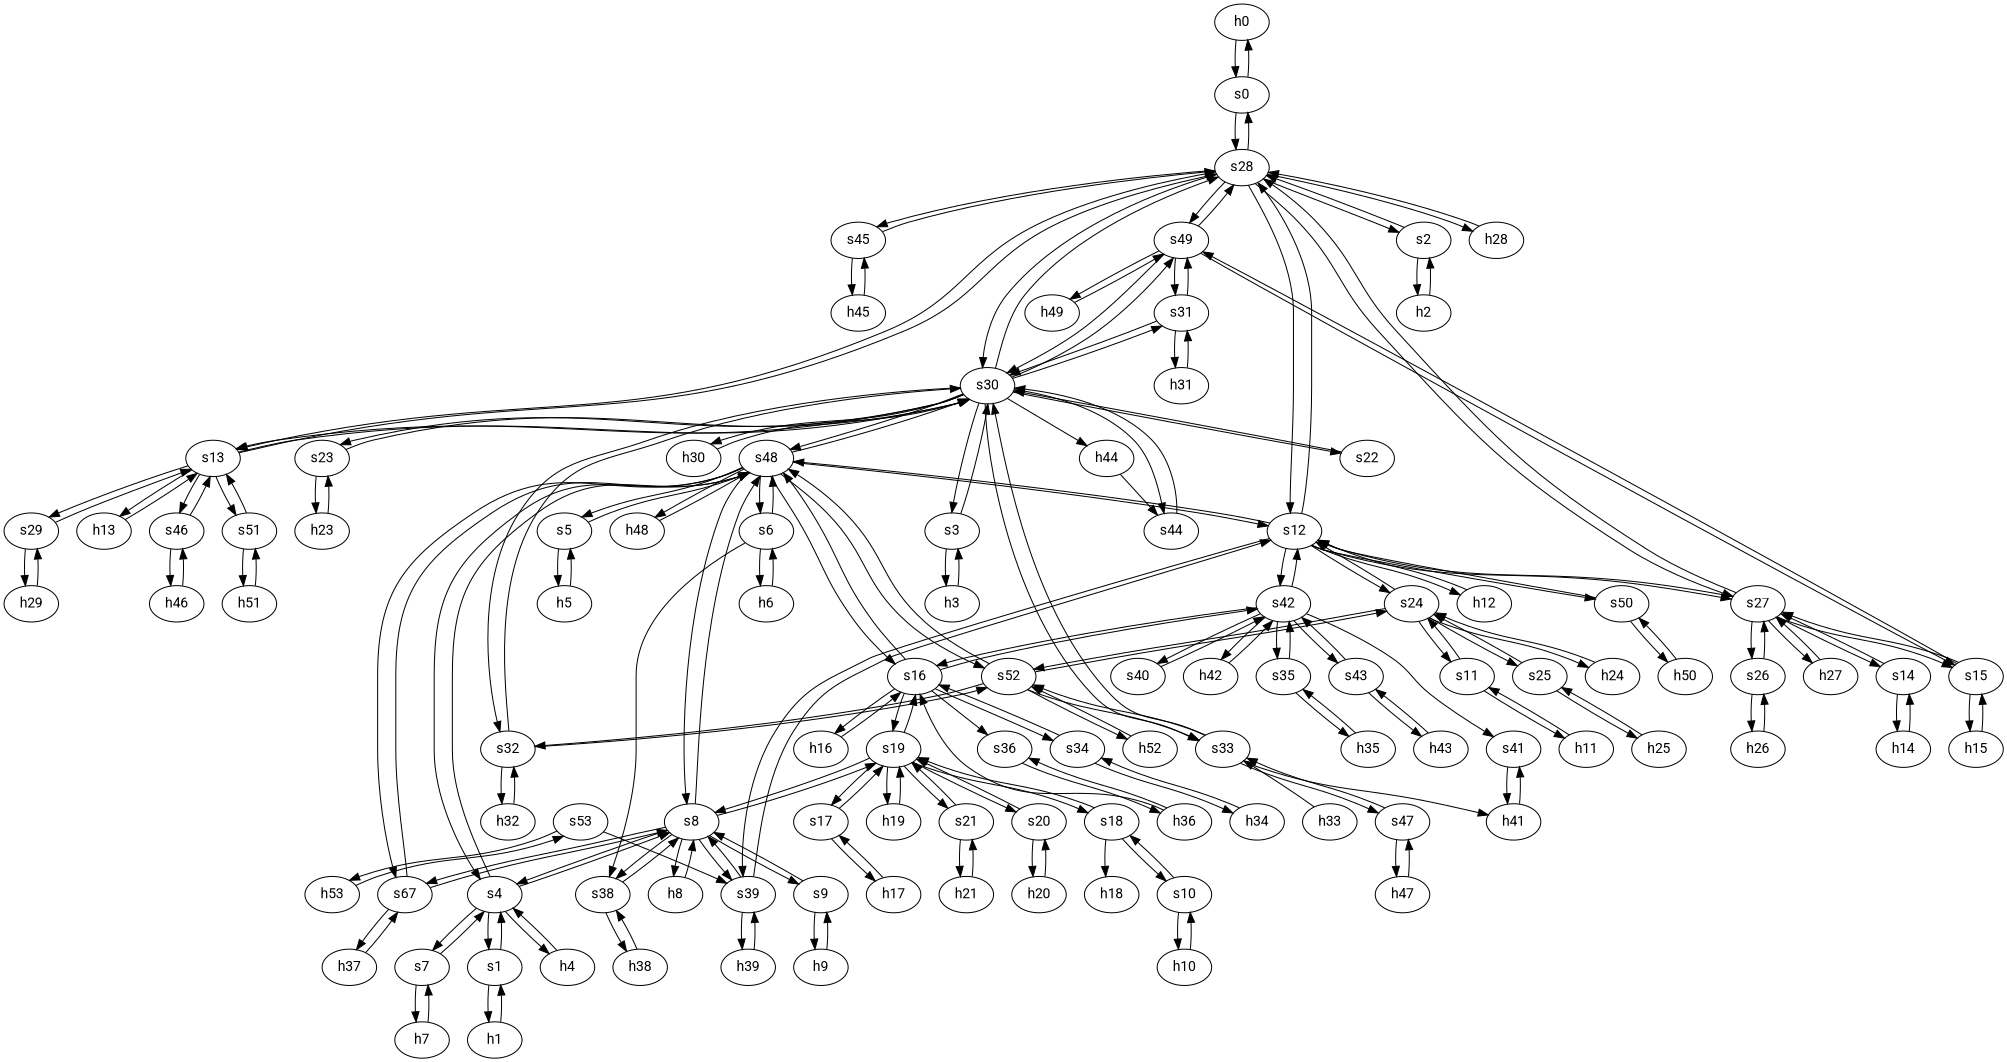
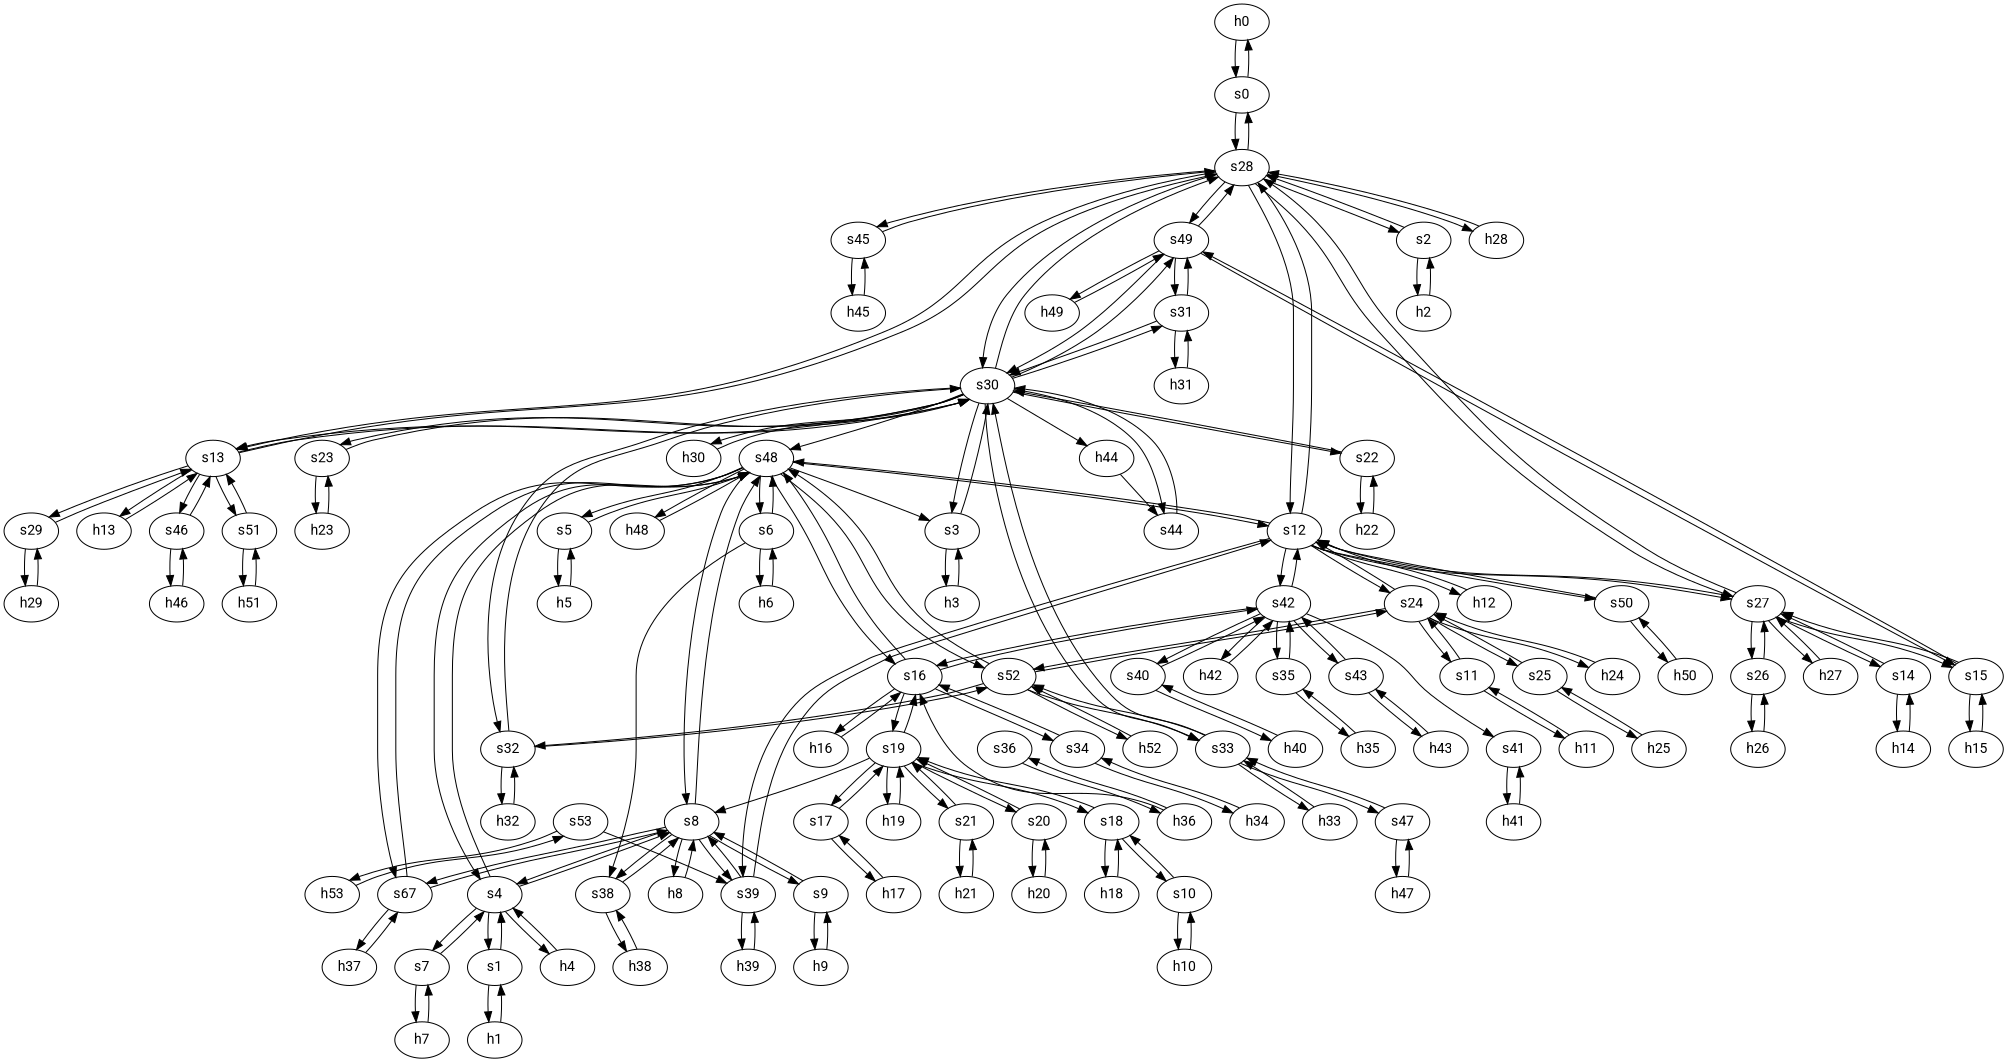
(876, 429) -> (855, 492)
none -> (1367, 531)
(956, 710) -> none
none -> (1295, 749)
(826, 782) -> none
(1360, 790) -> (1269, 785)
none -> (1118, 863)
